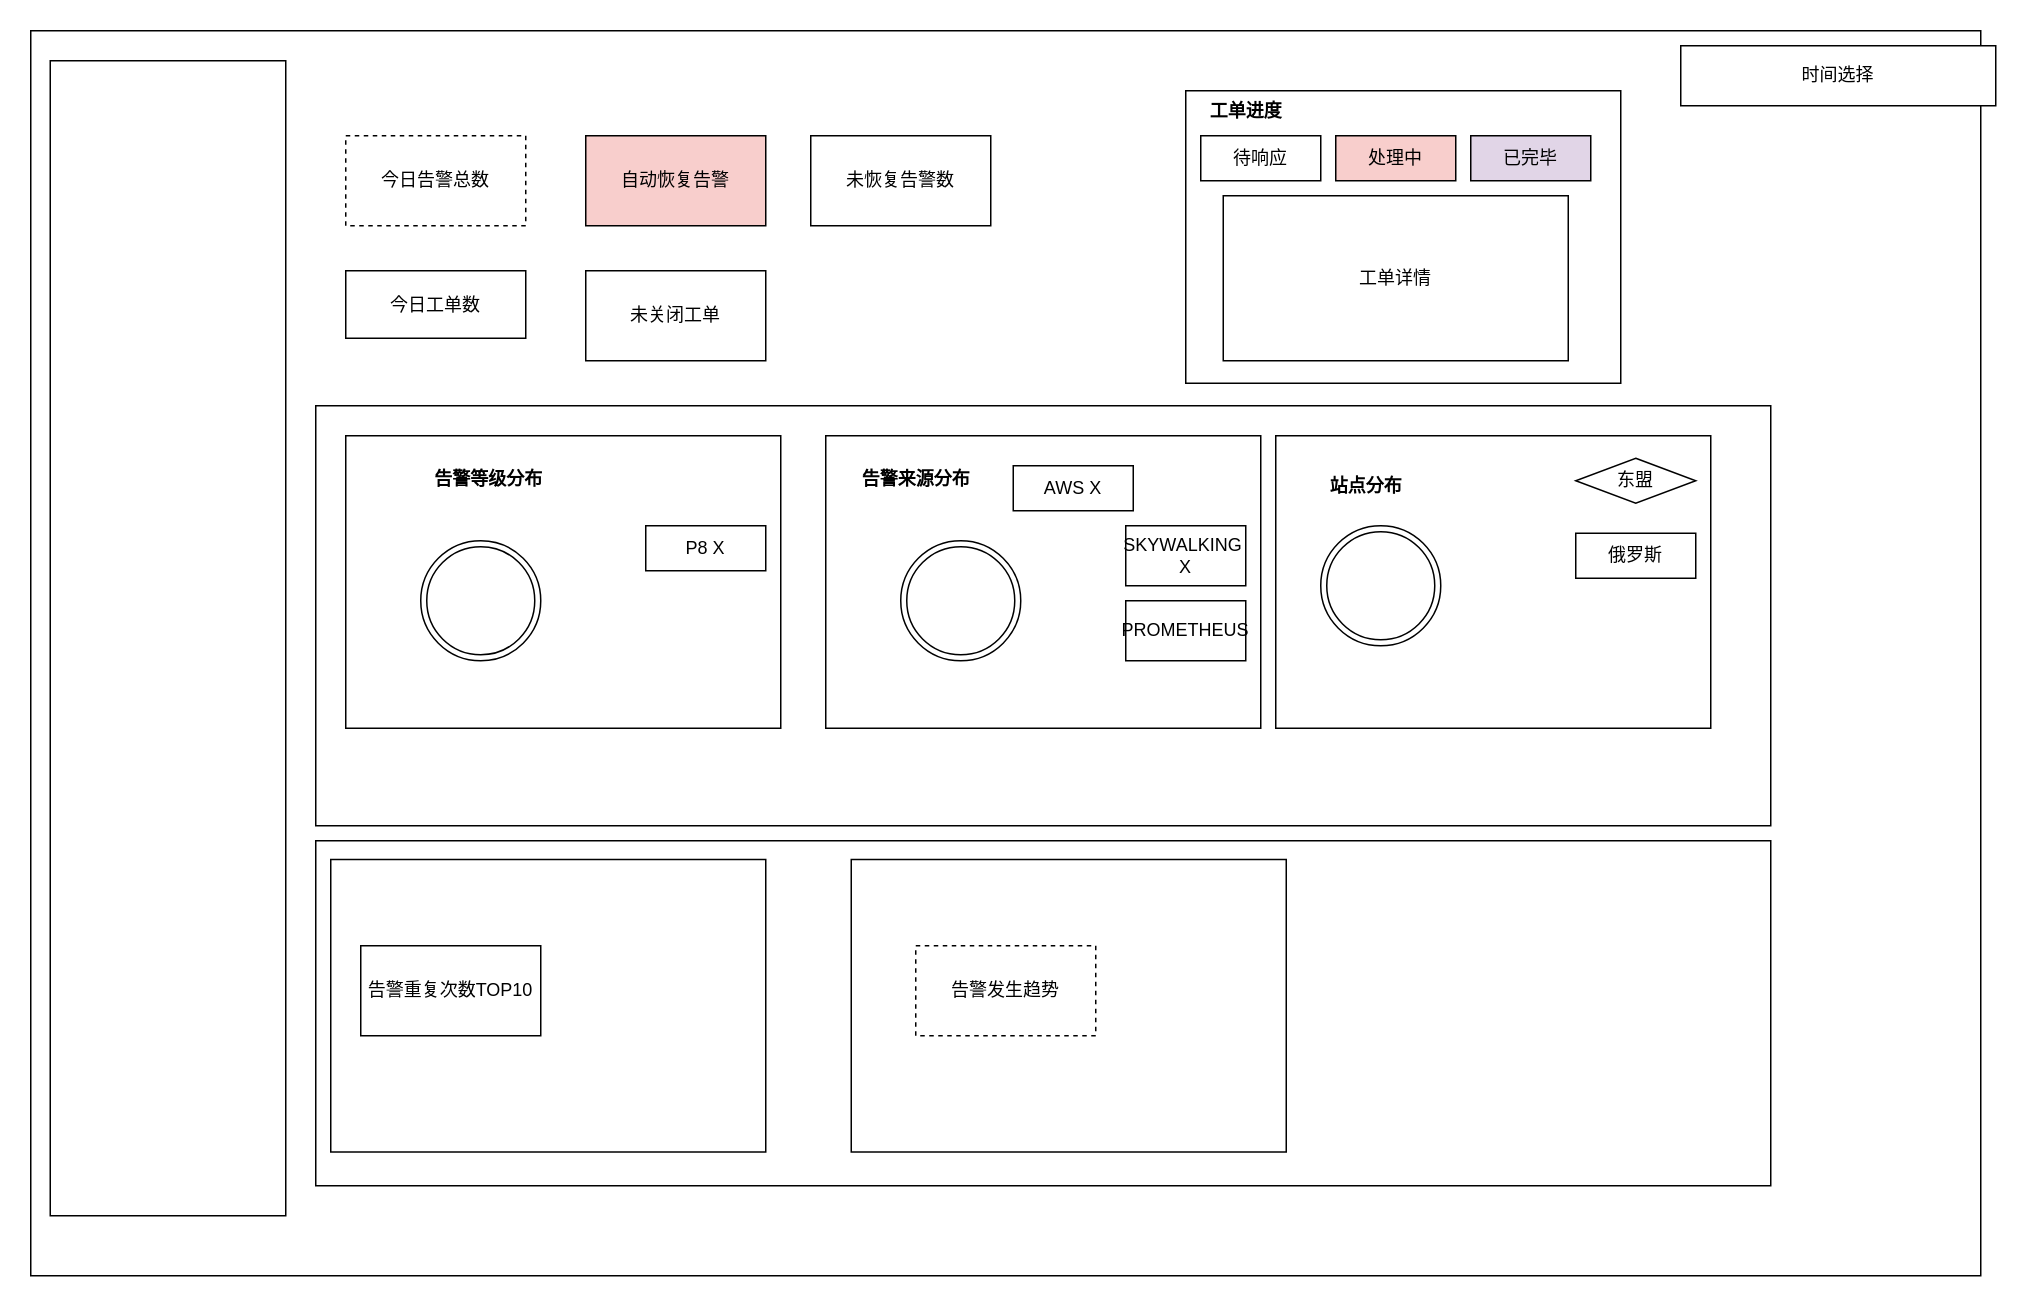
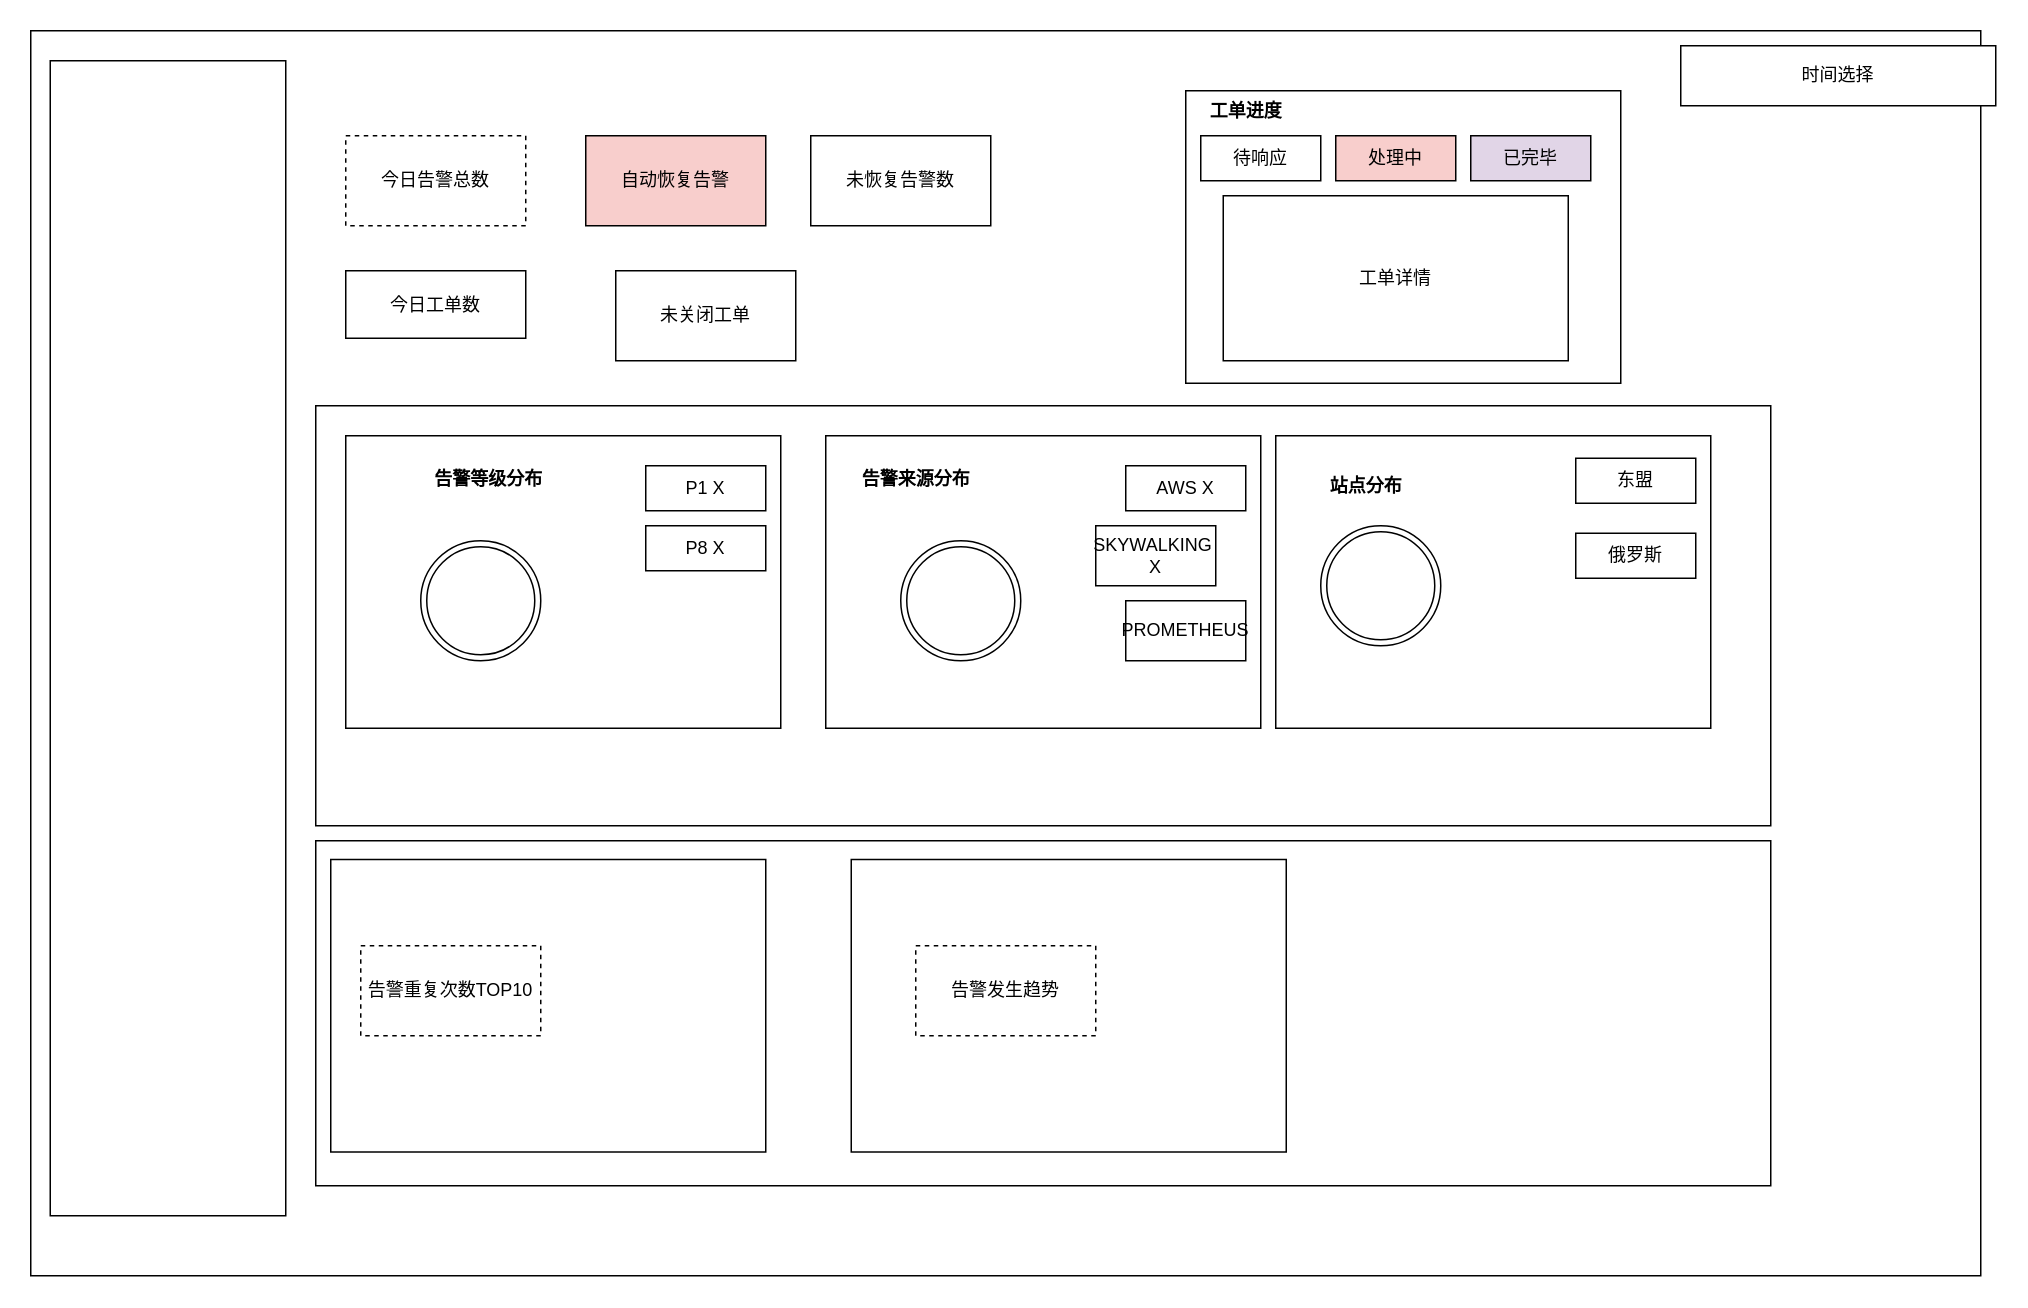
(676, 316) -> (706, 316)
(1636, 481) -> (1636, 481)
none -> (706, 488)
(1073, 488) -> (1186, 488)
(1186, 556) -> (1156, 556)
(451, 991) -> (451, 991)
